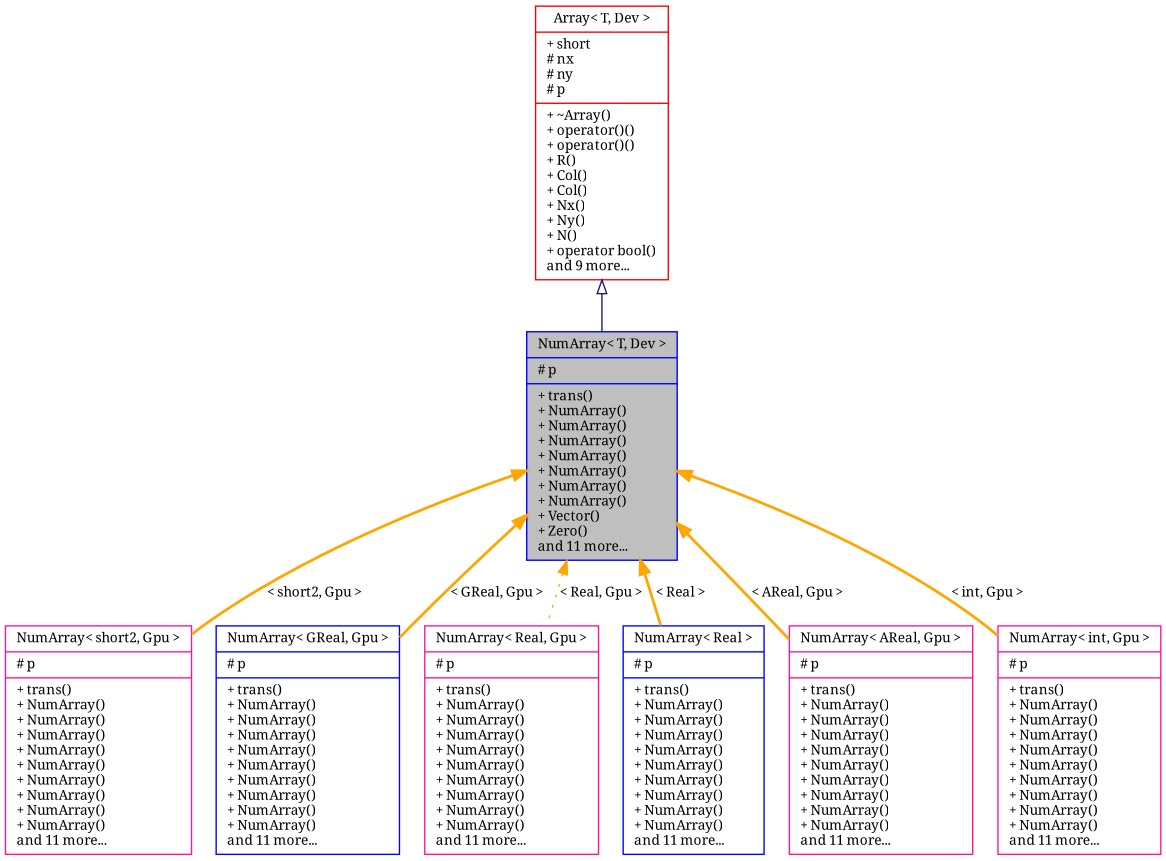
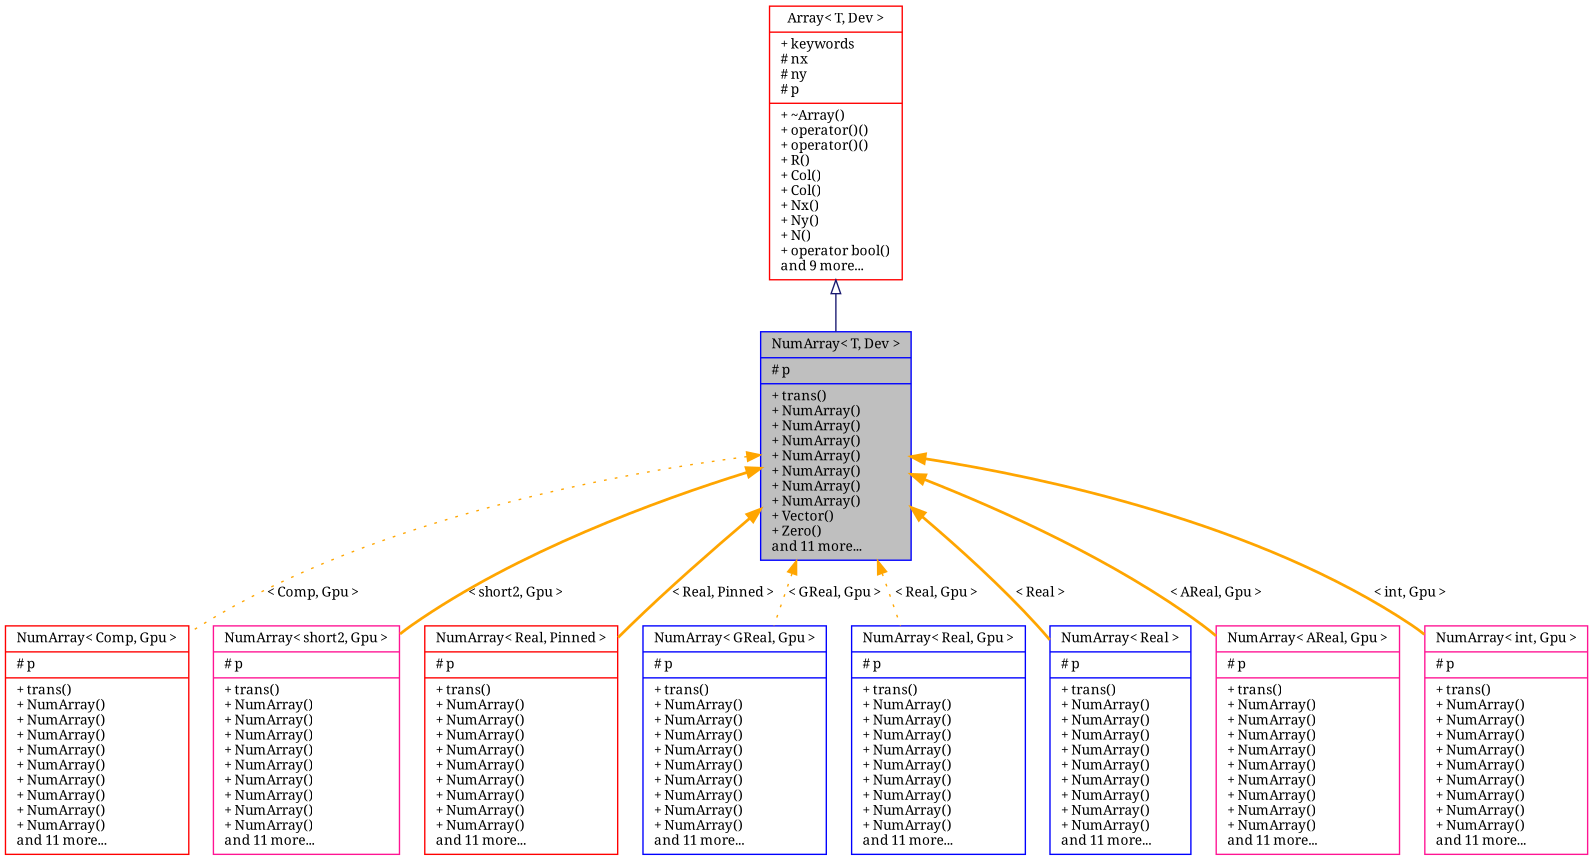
(569, 44) -> (818, 44)
(457, 580) -> (783, 600)
none -> (97, 740)
(512, 740) -> (938, 740)
none -> (521, 740)
